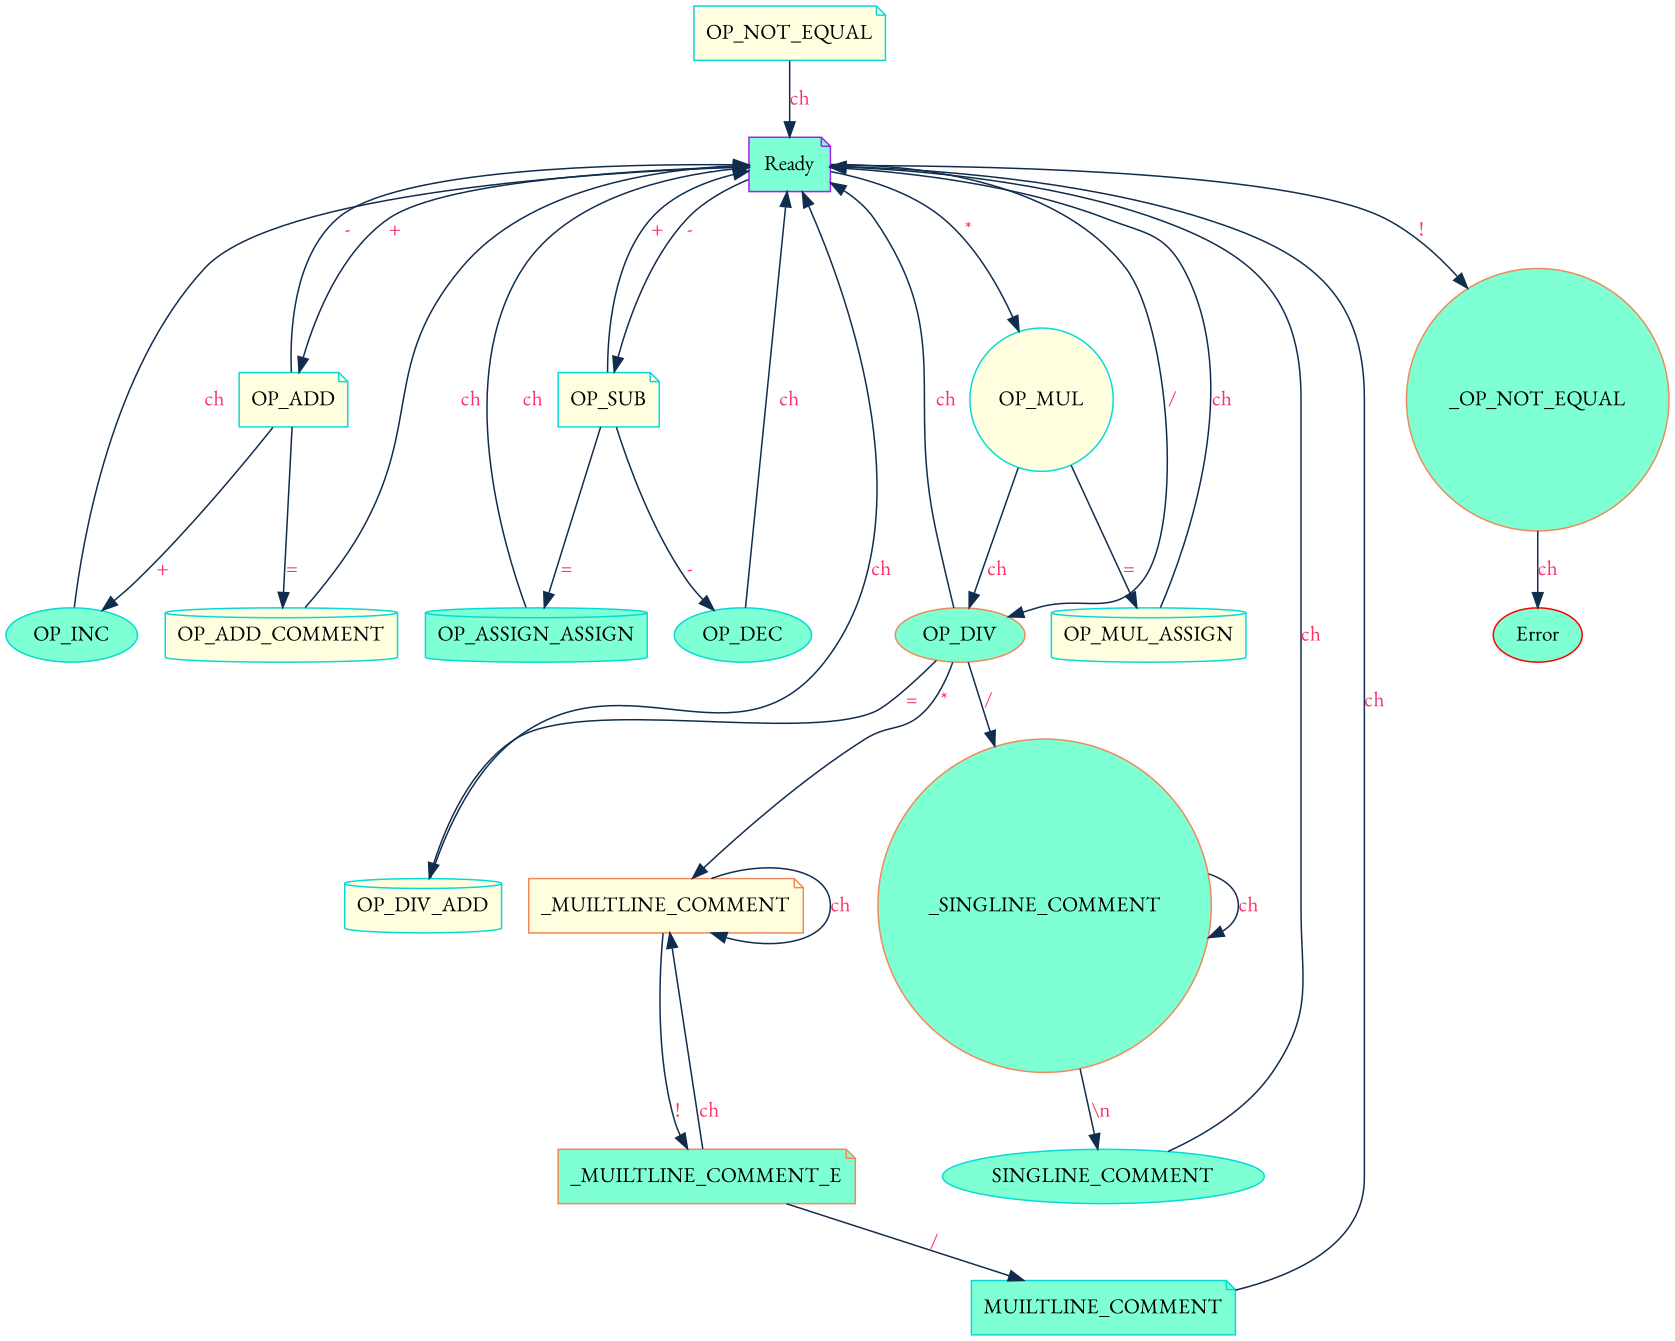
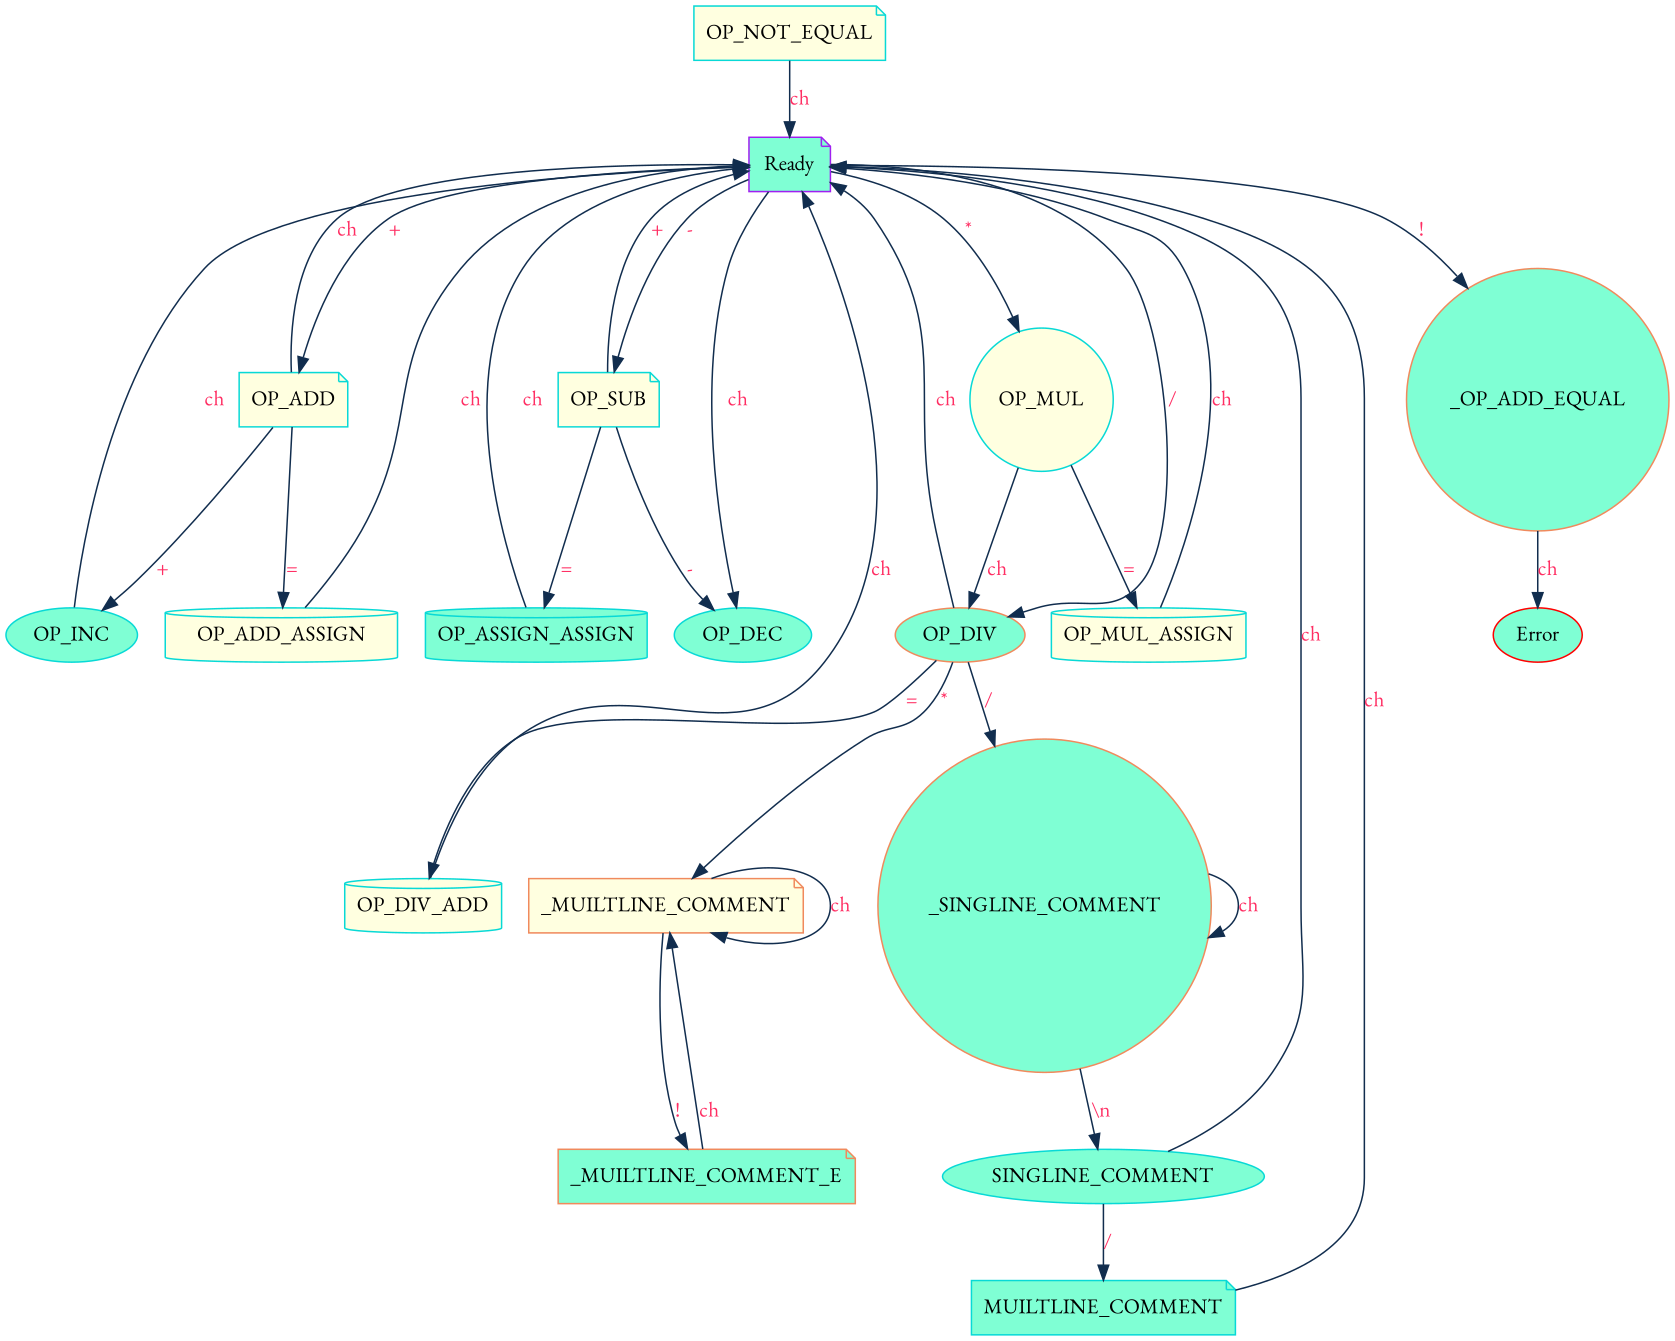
(348, 230) -> (348, 230)
(1538, 400) -> (1538, 400)
(766, 407) -> (712, 387)
(281, 635) -> (281, 635)
(898, 1240) -> (1103, 1235)
